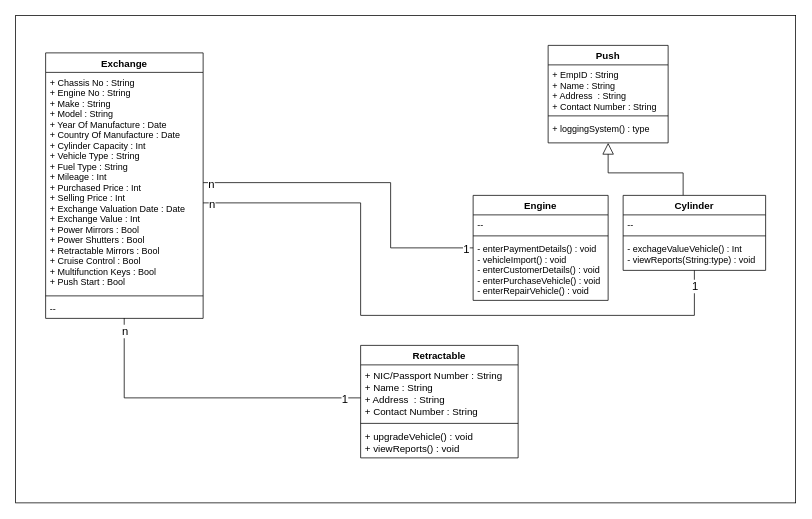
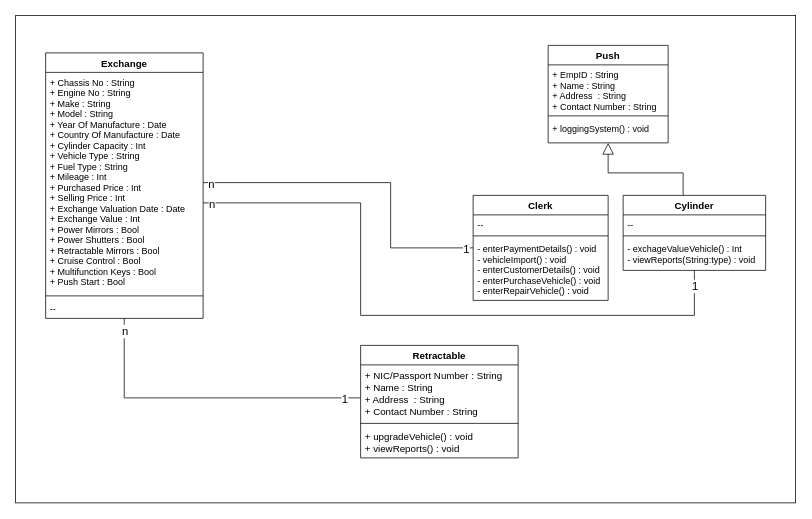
(605, 129) -> (604, 129)
(540, 206) -> (540, 206)
